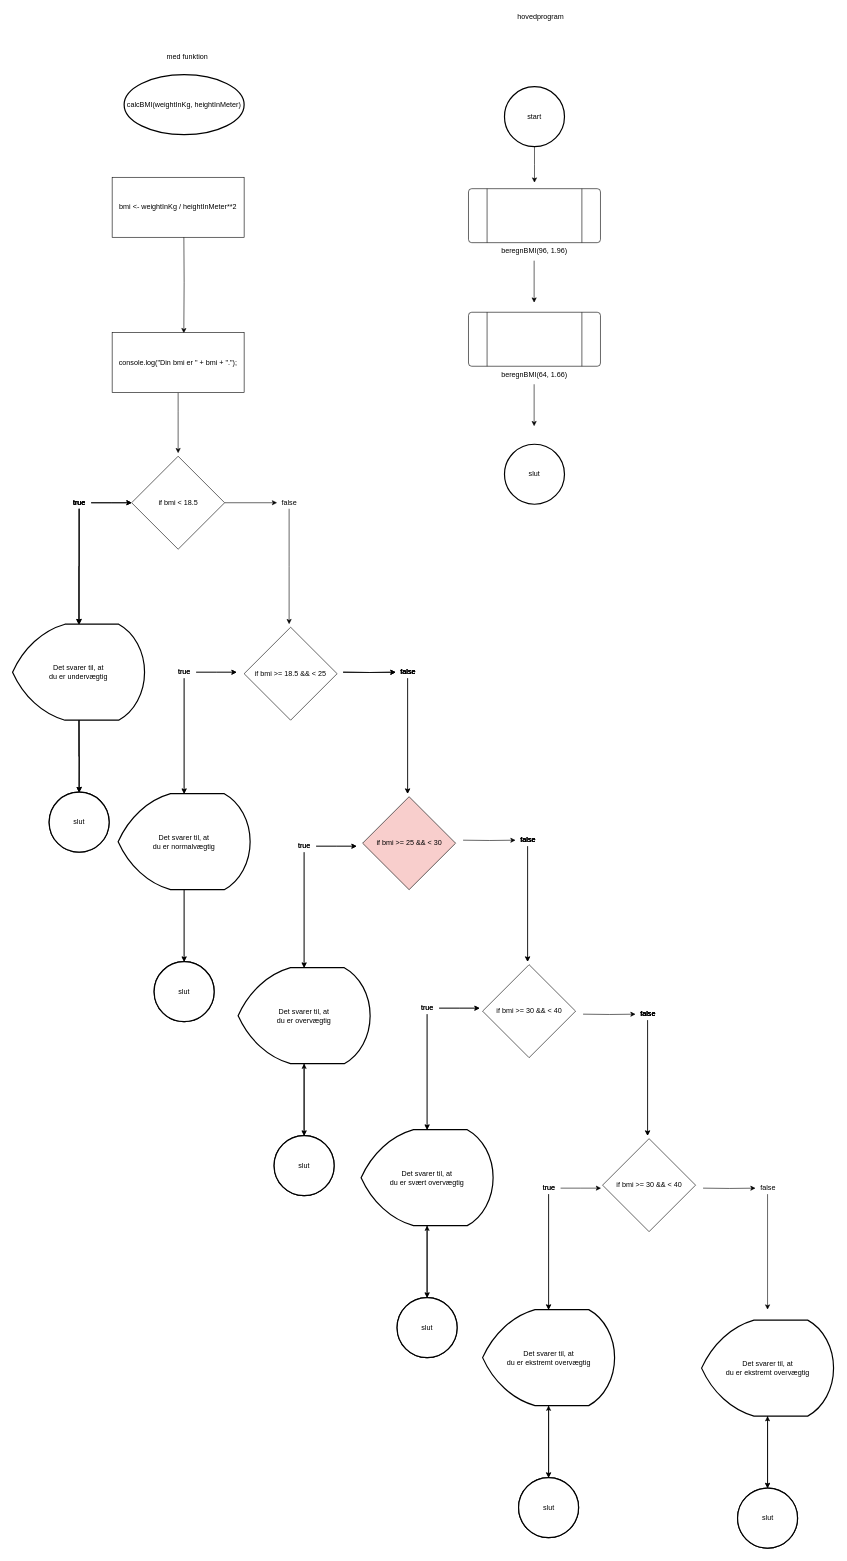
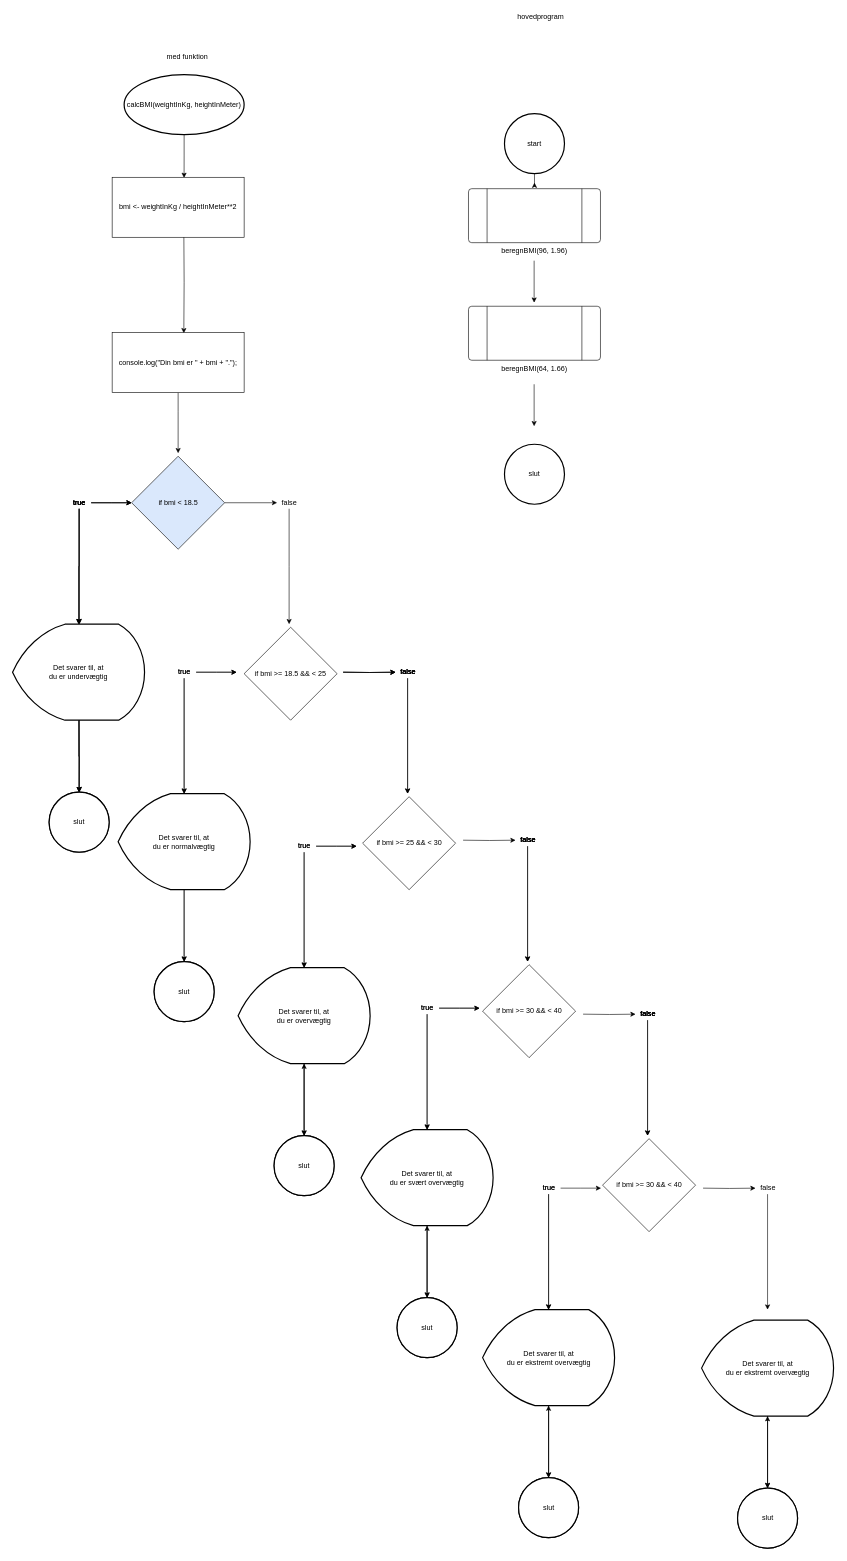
(534, 117) -> (534, 144)
none -> (184, 172)
(534, 339) -> (534, 333)
(178, 503) -> (178, 503)
(409, 843) -> (409, 843)
